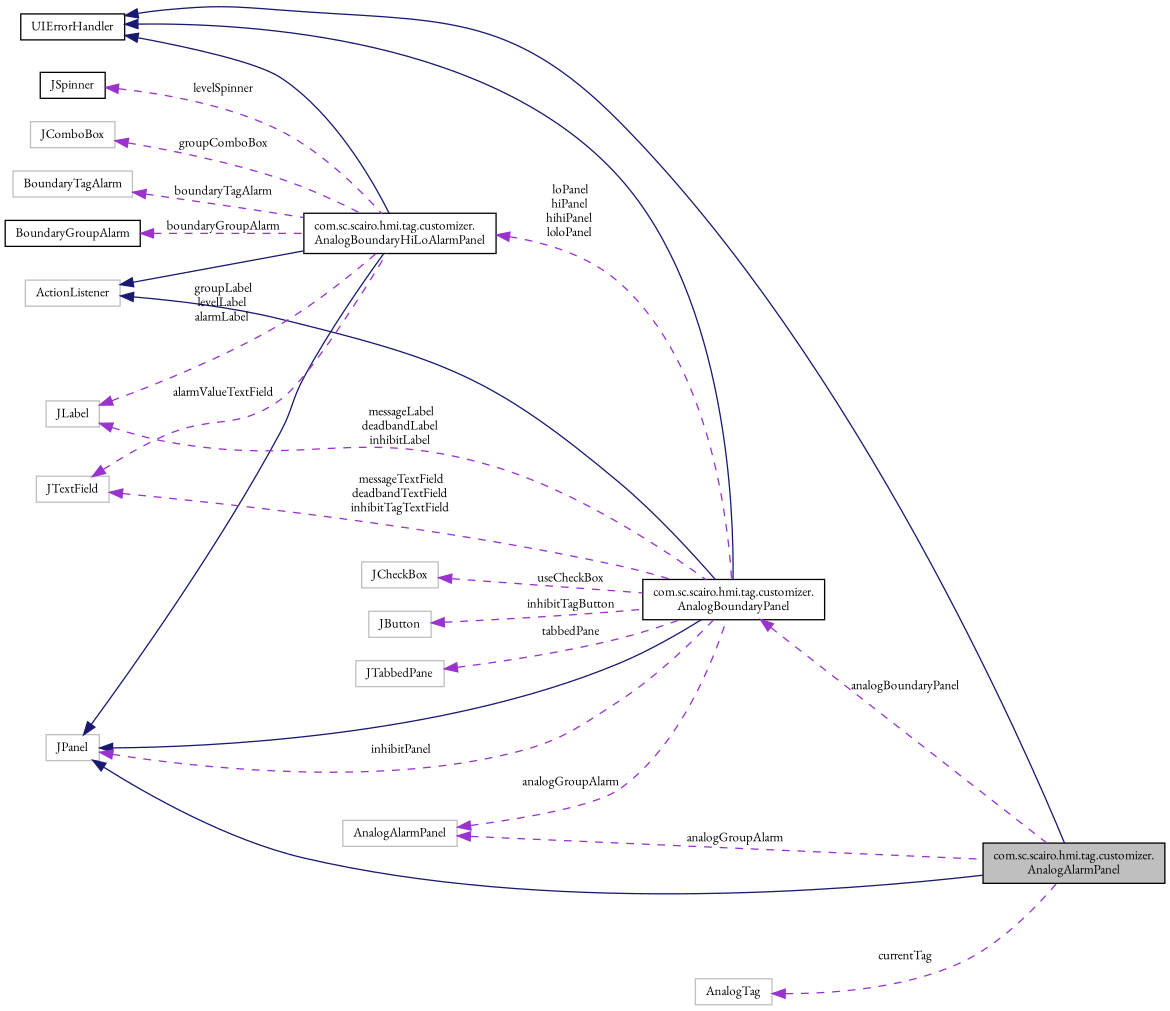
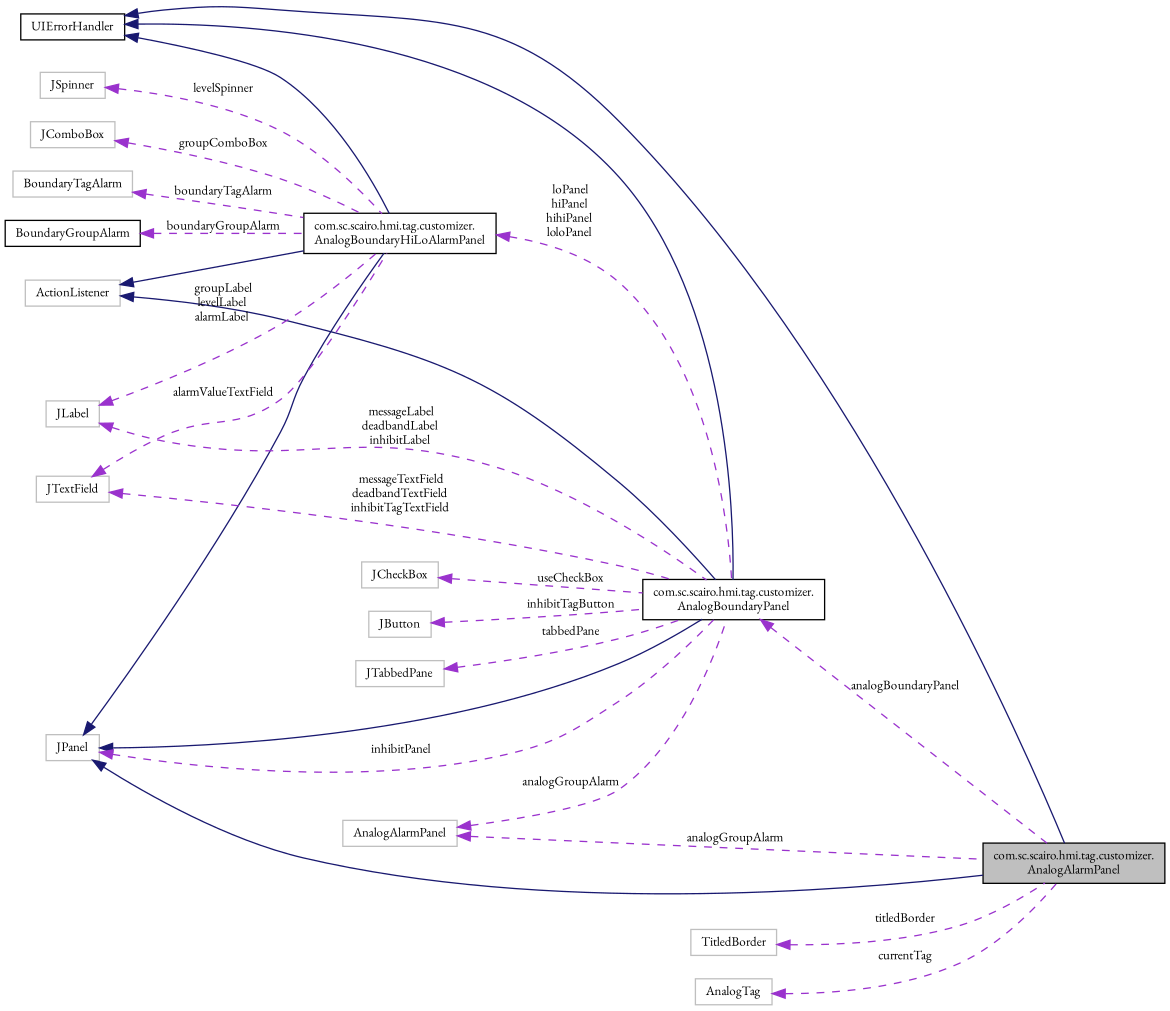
(73, 85) -> (73, 85)
none -> (734, 942)
